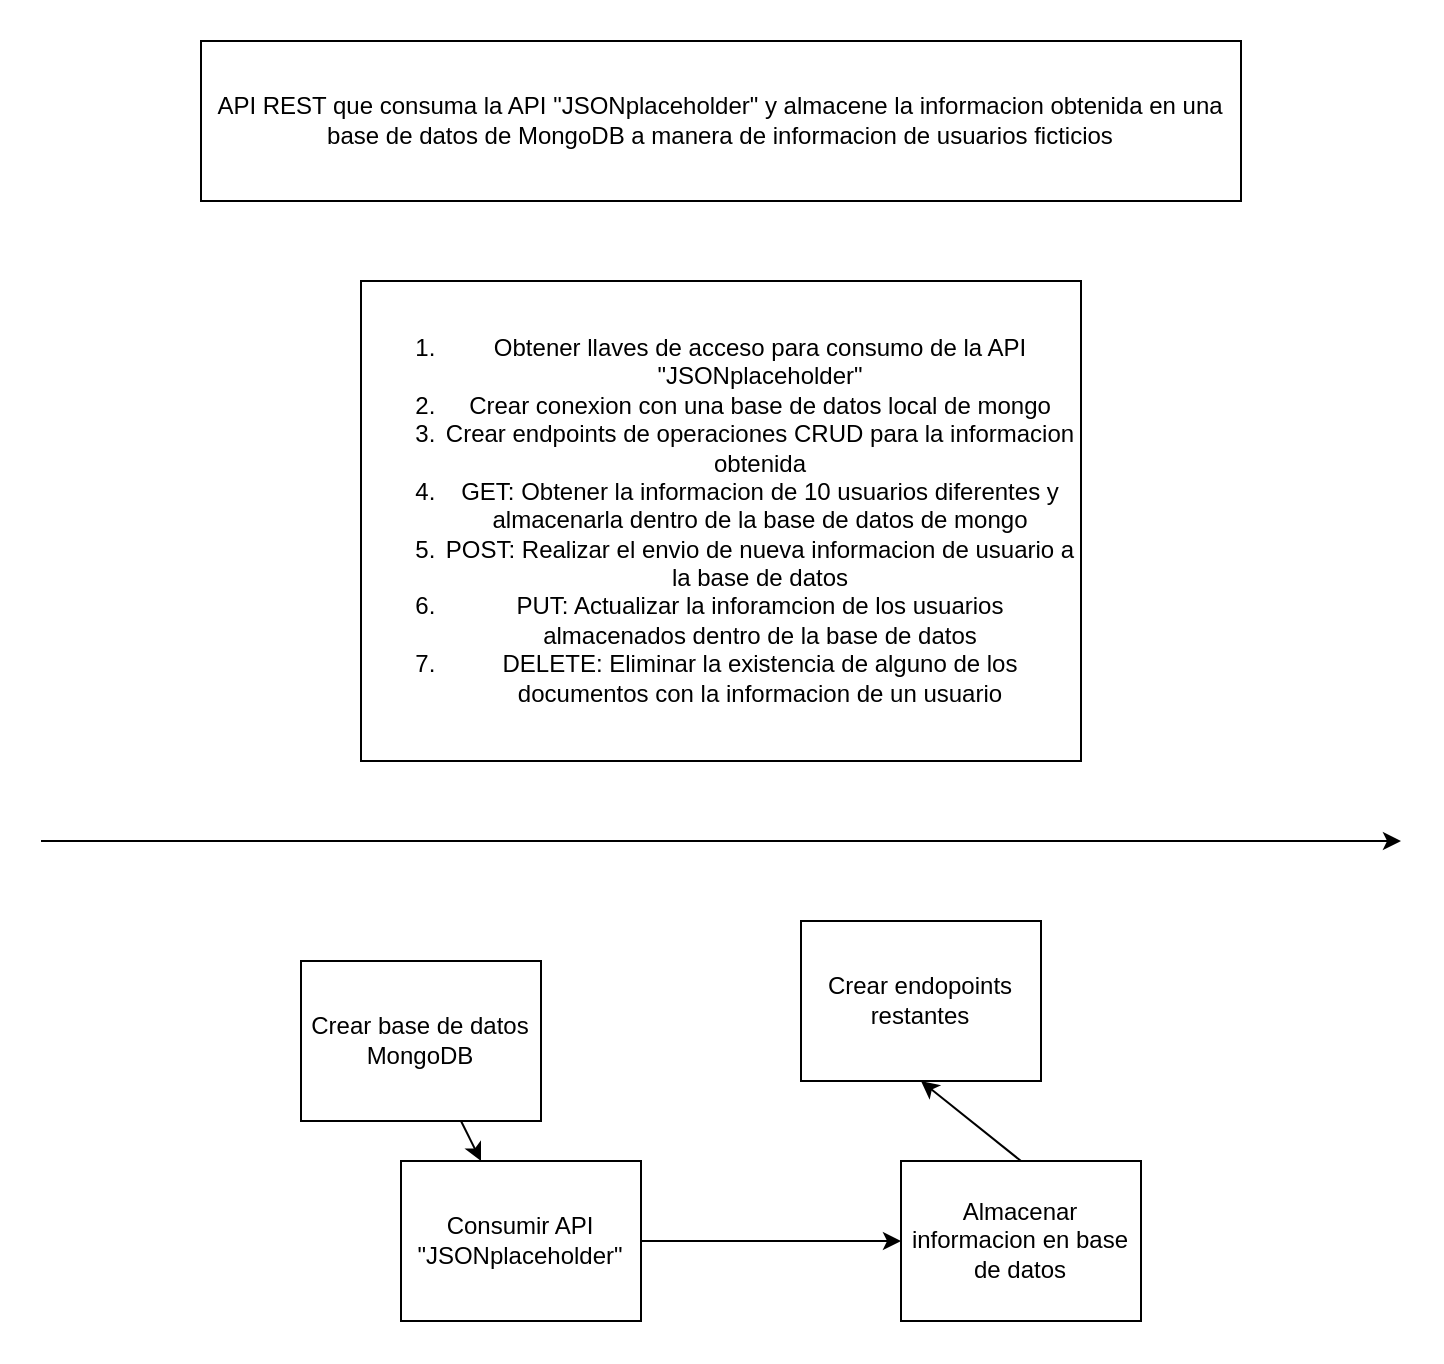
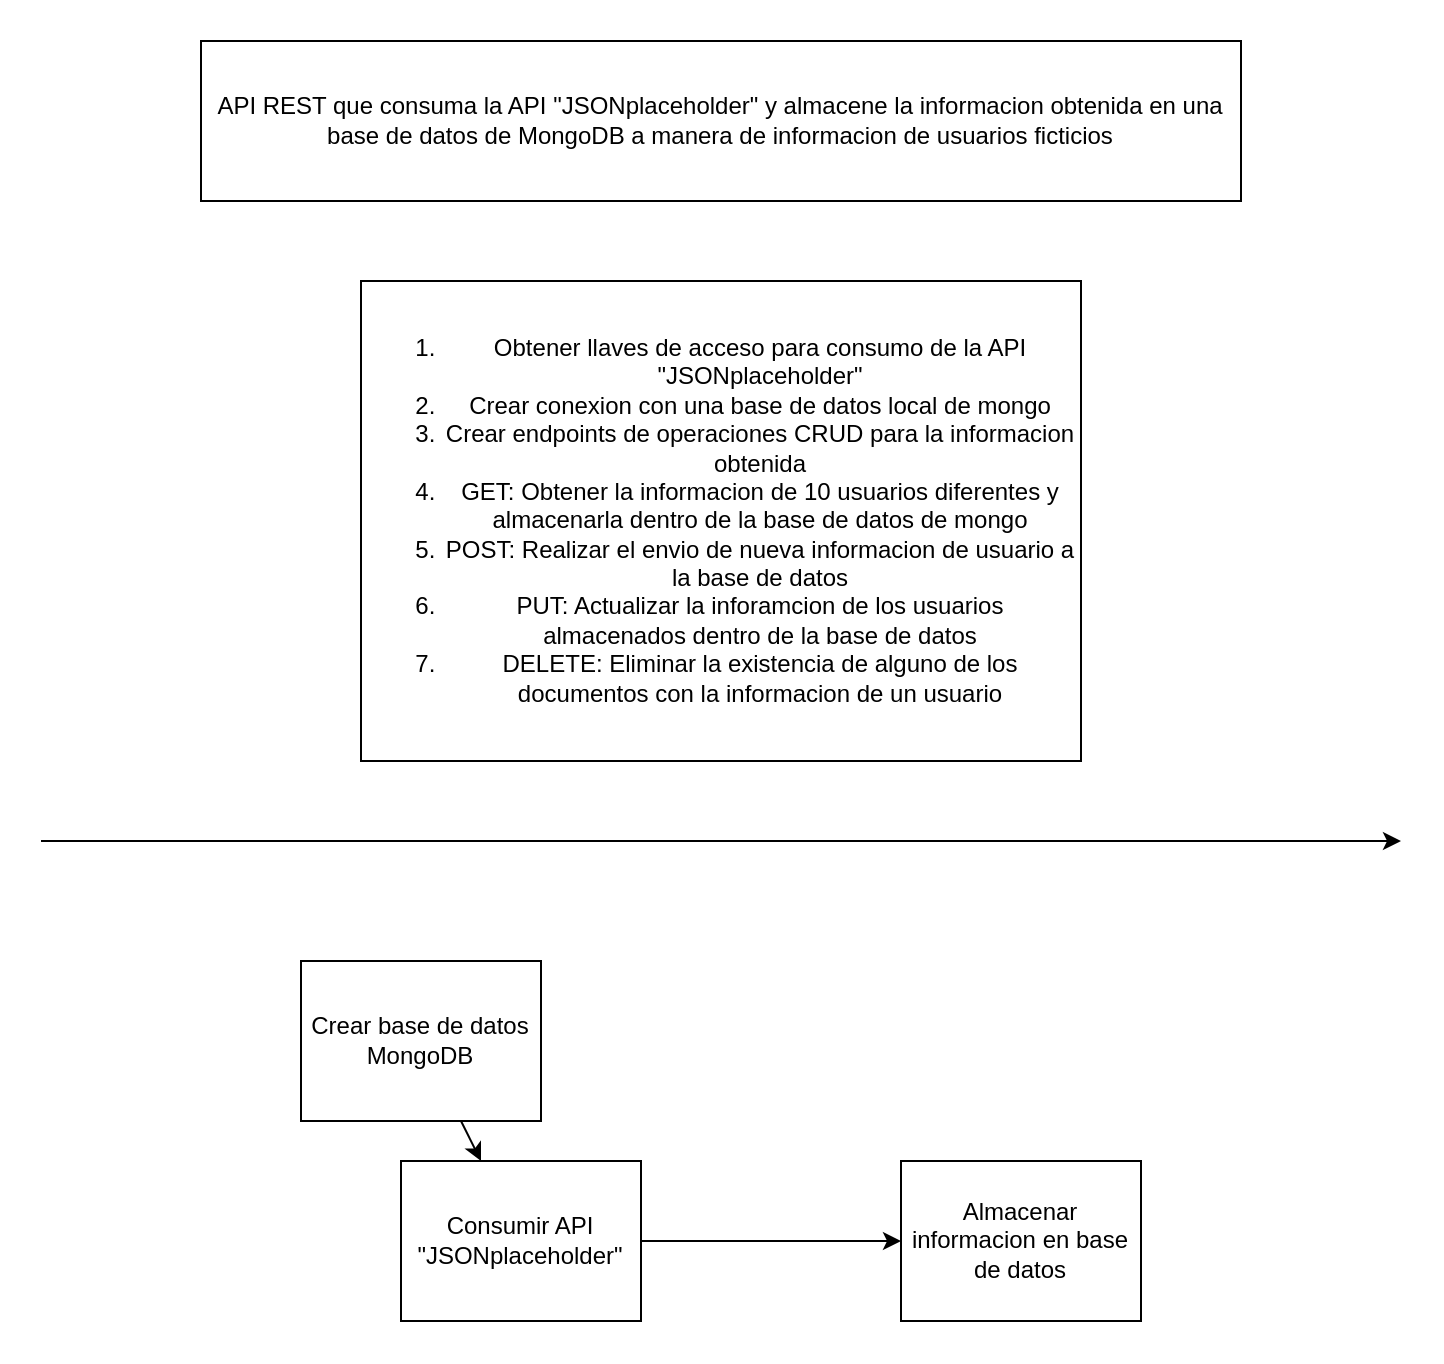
(921, 1001) -> none
(976, 1125) -> none
